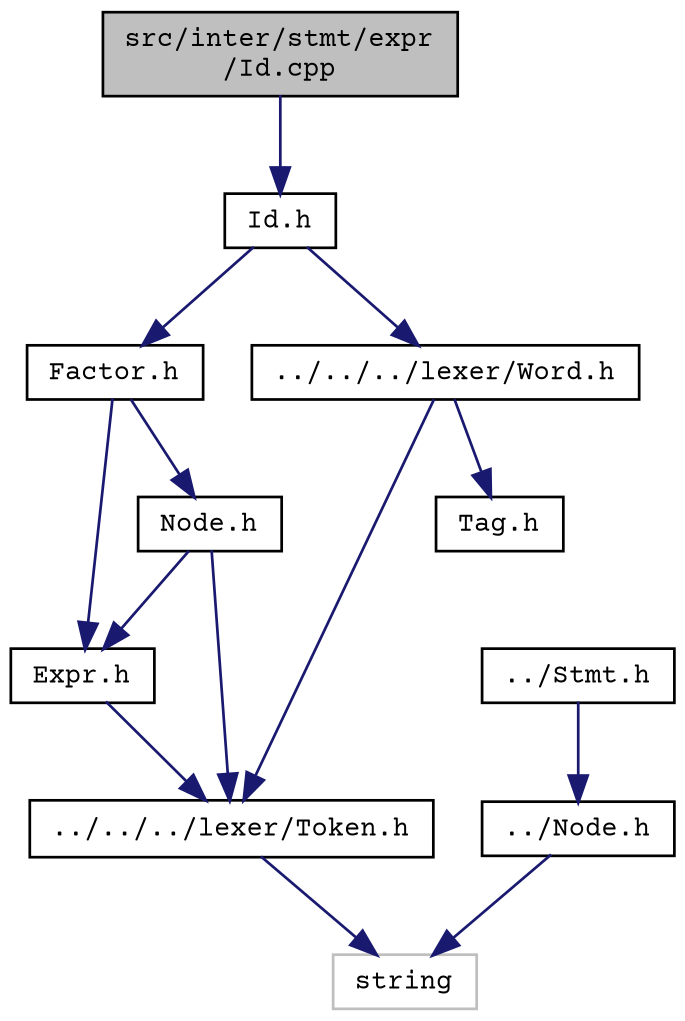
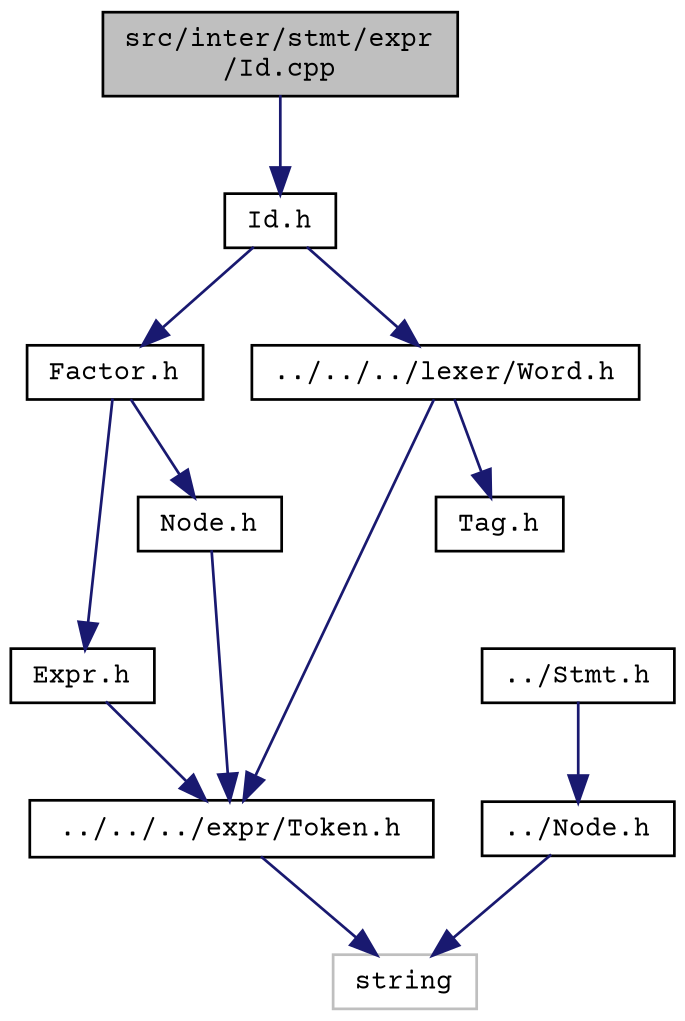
(155, 590) -> none
(232, 829) -> (232, 829)
